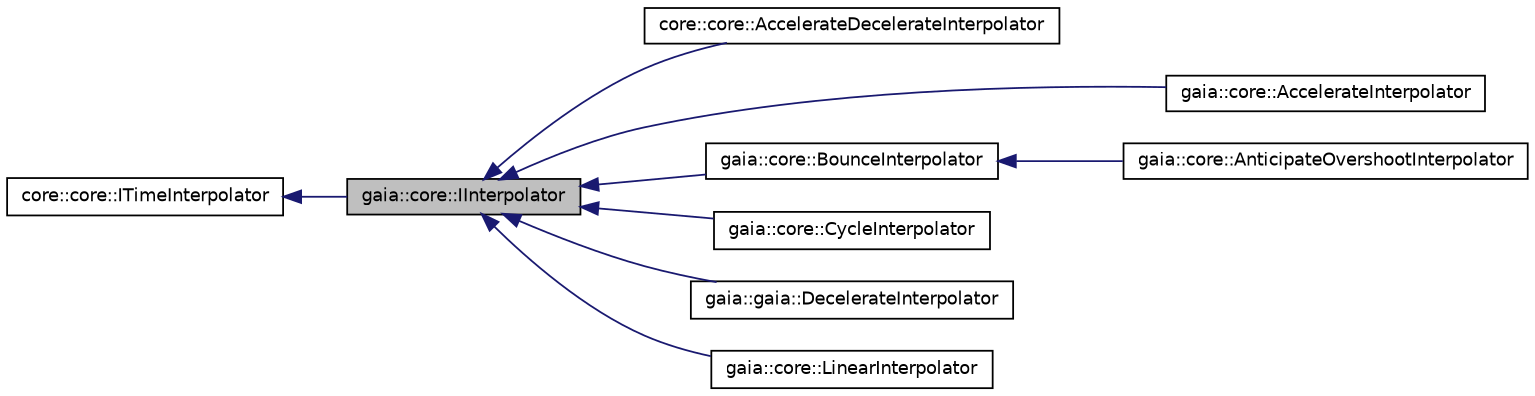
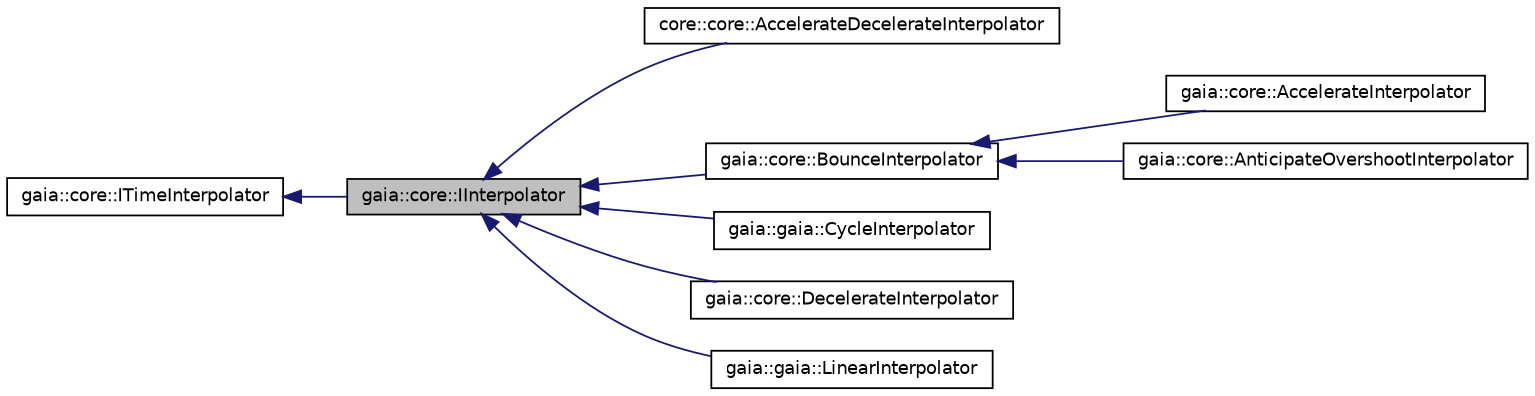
(836, 99) -> (1098, 126)
(145, 197) -> (145, 197)
(852, 231) -> (852, 231)
(852, 300) -> (852, 300)
(852, 369) -> (852, 369)
